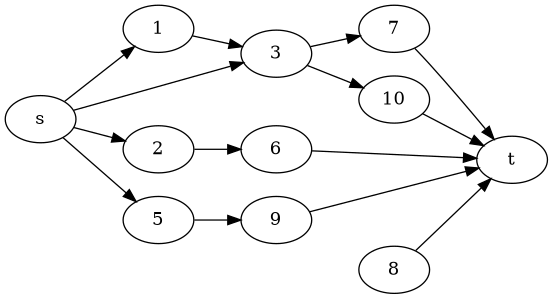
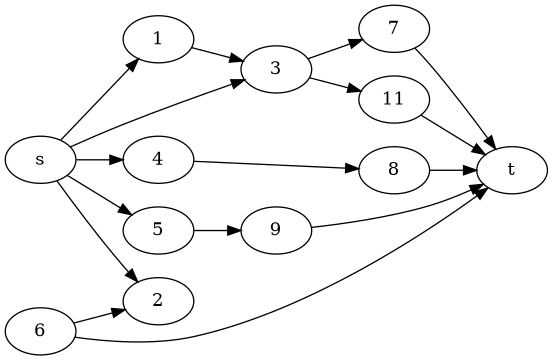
(394, 100) -> (394, 100)
(211, 149) -> (93, 318)
none -> (158, 160)
